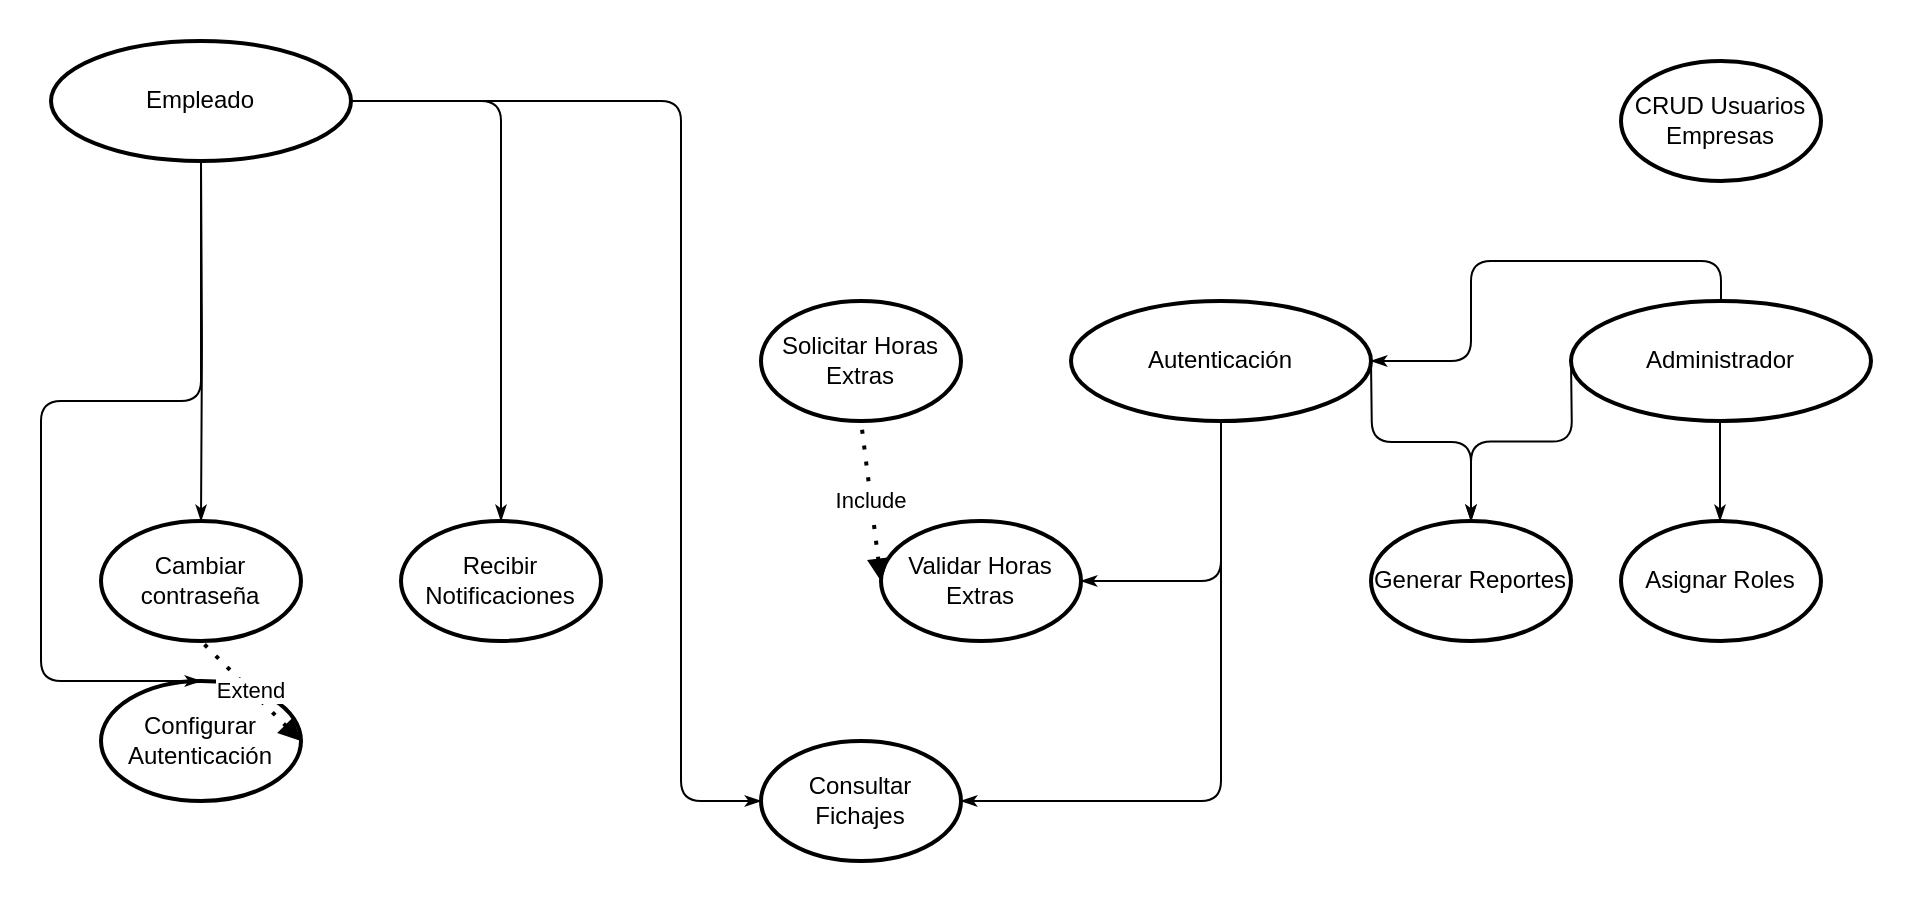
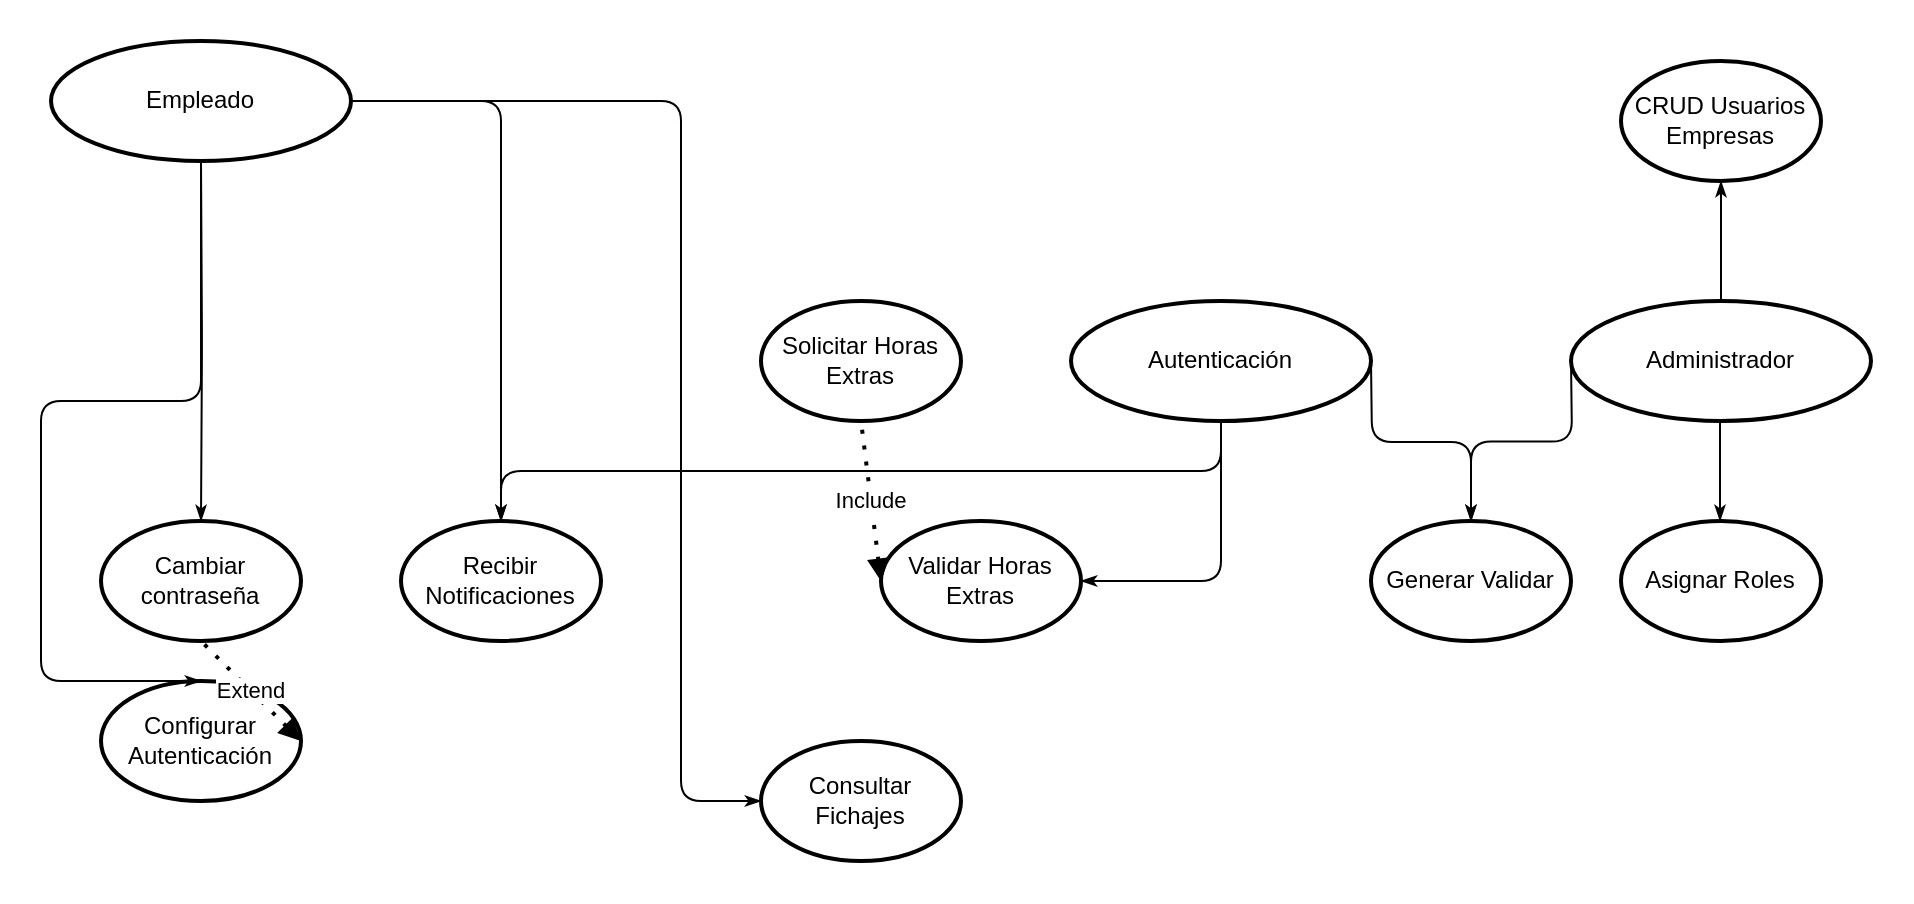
(1518, 261) -> (1721, 235)
(1471, 581) -> (1471, 581)
(1205, 801) -> (862, 471)
